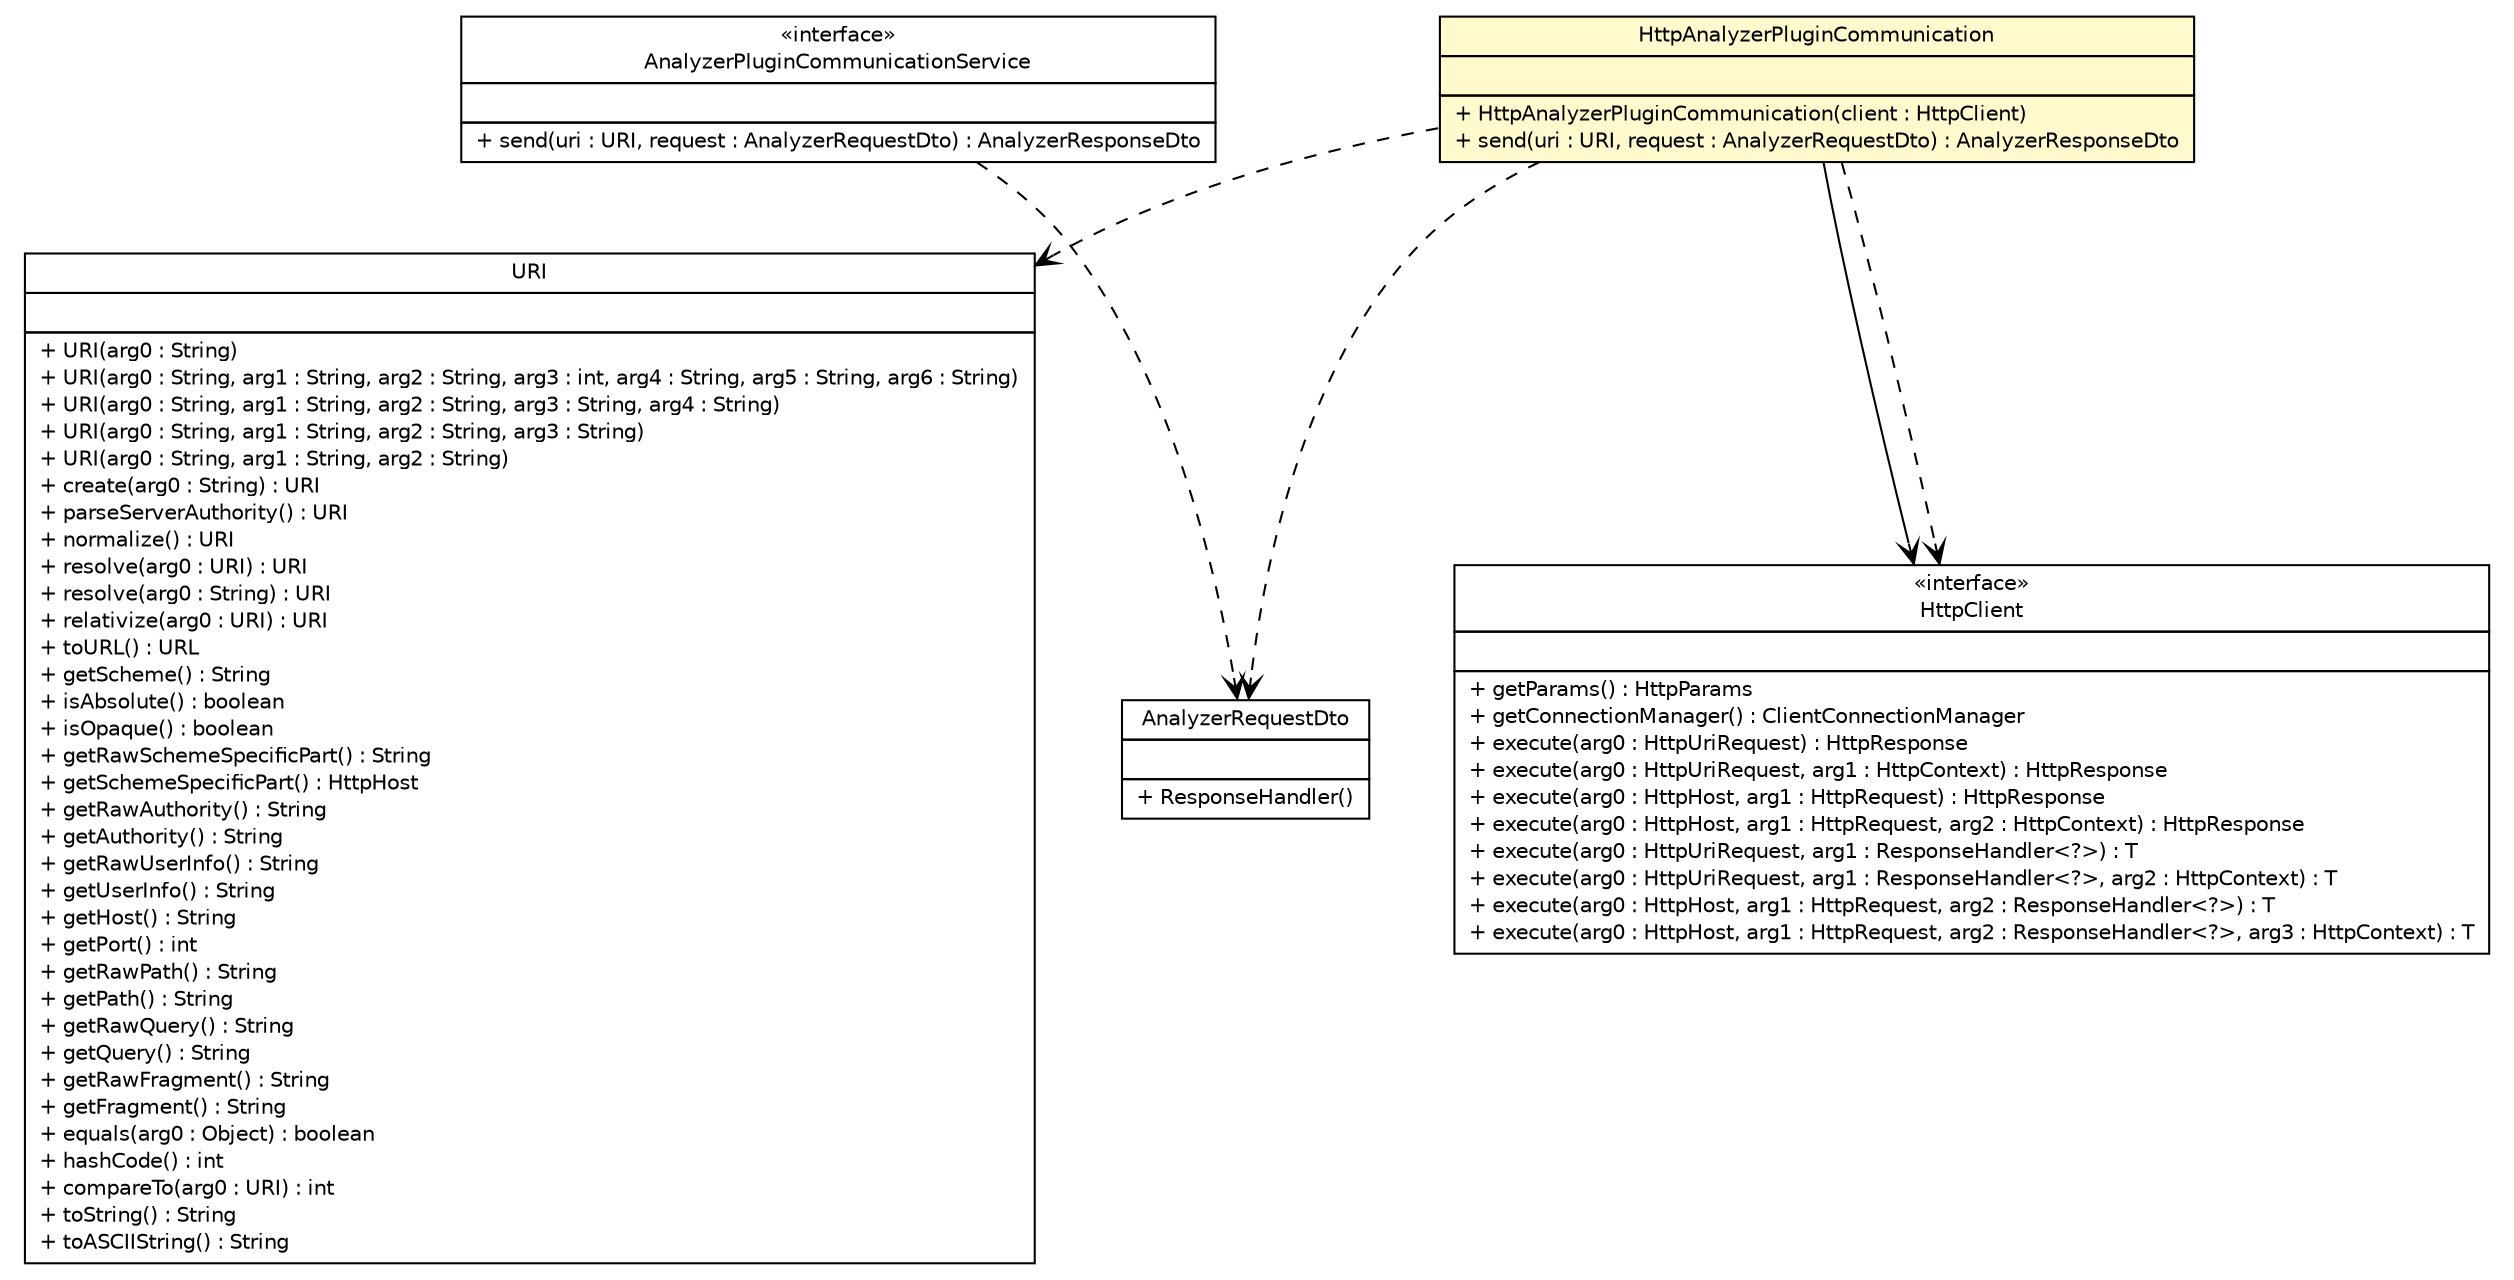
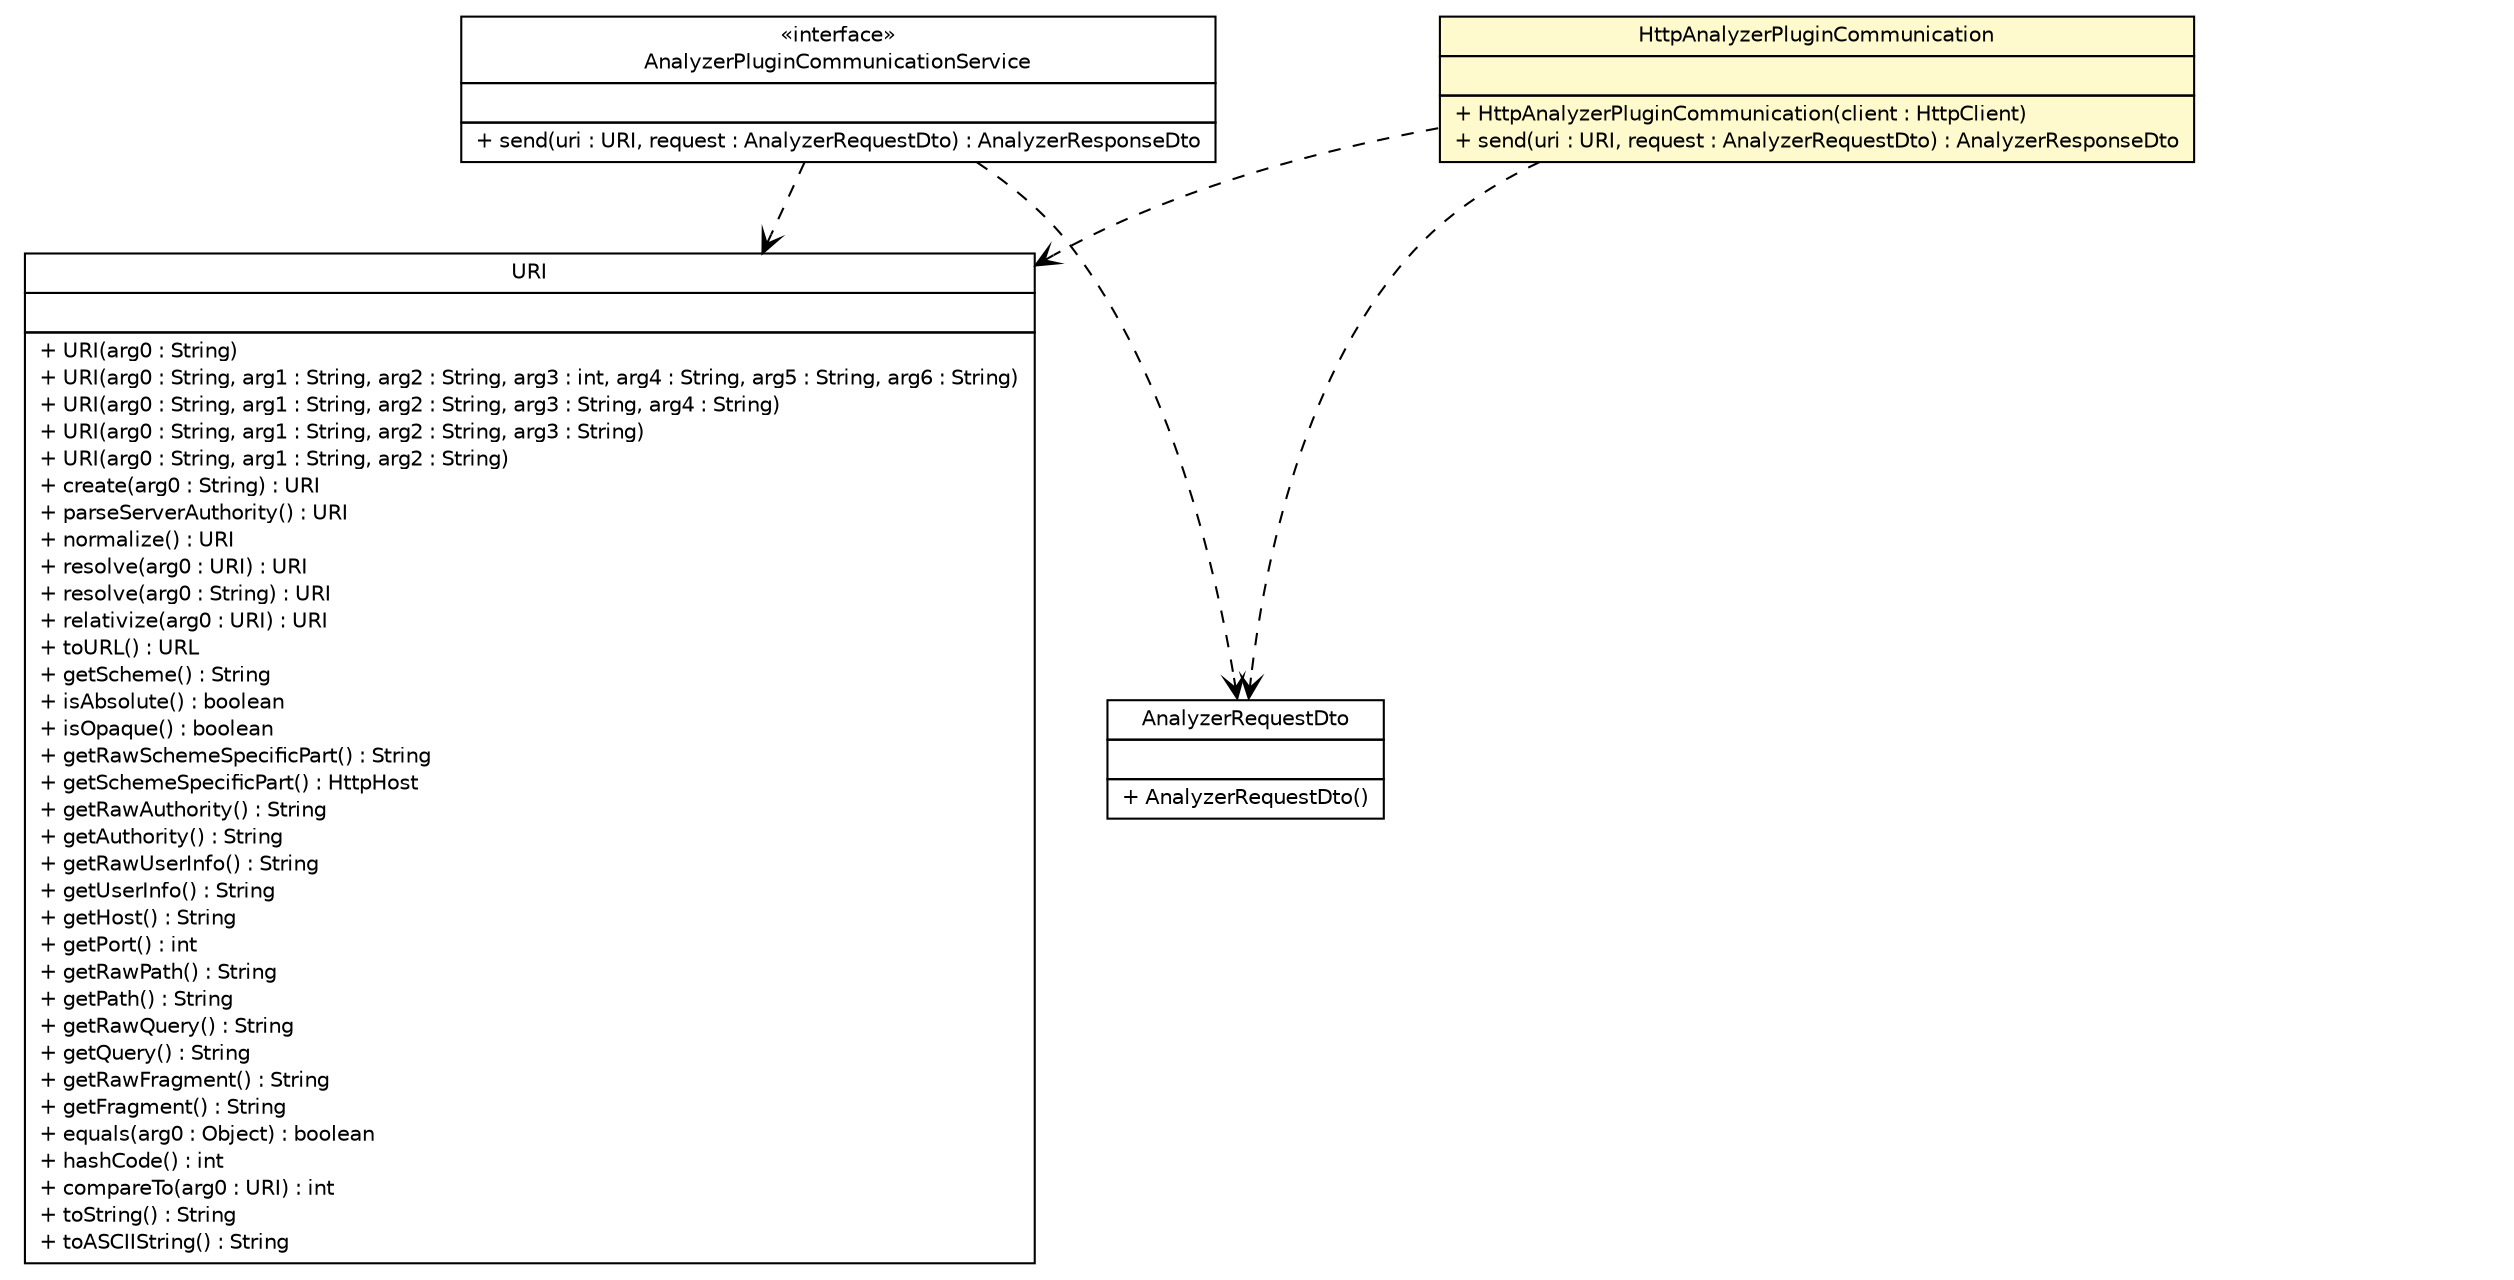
none -> (788, 198)
(1972, 758) -> none
(1246, 798) -> (1246, 798)
